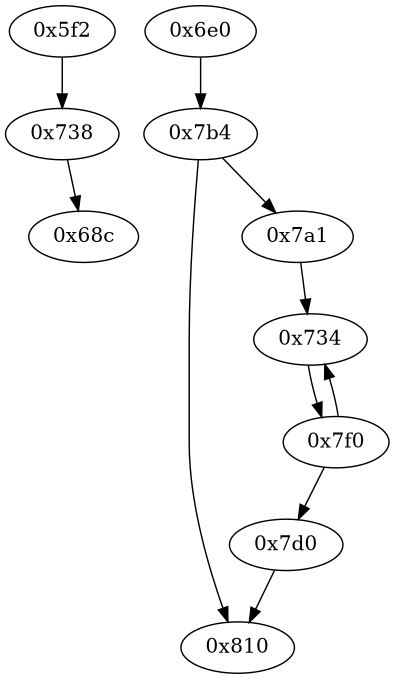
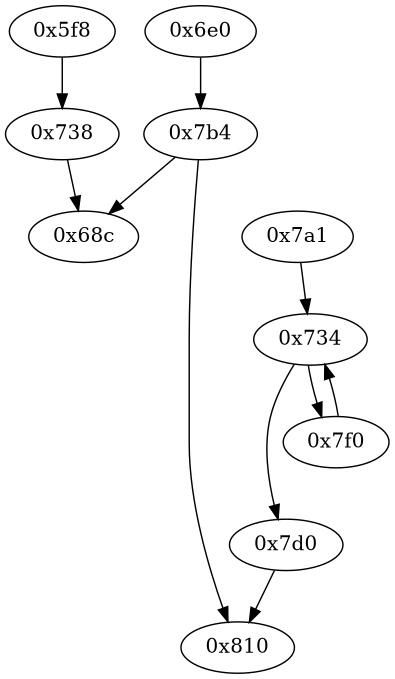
(62, 31) -> (62, 31)
(244, 180) -> (148, 181)
(315, 487) -> (268, 432)
